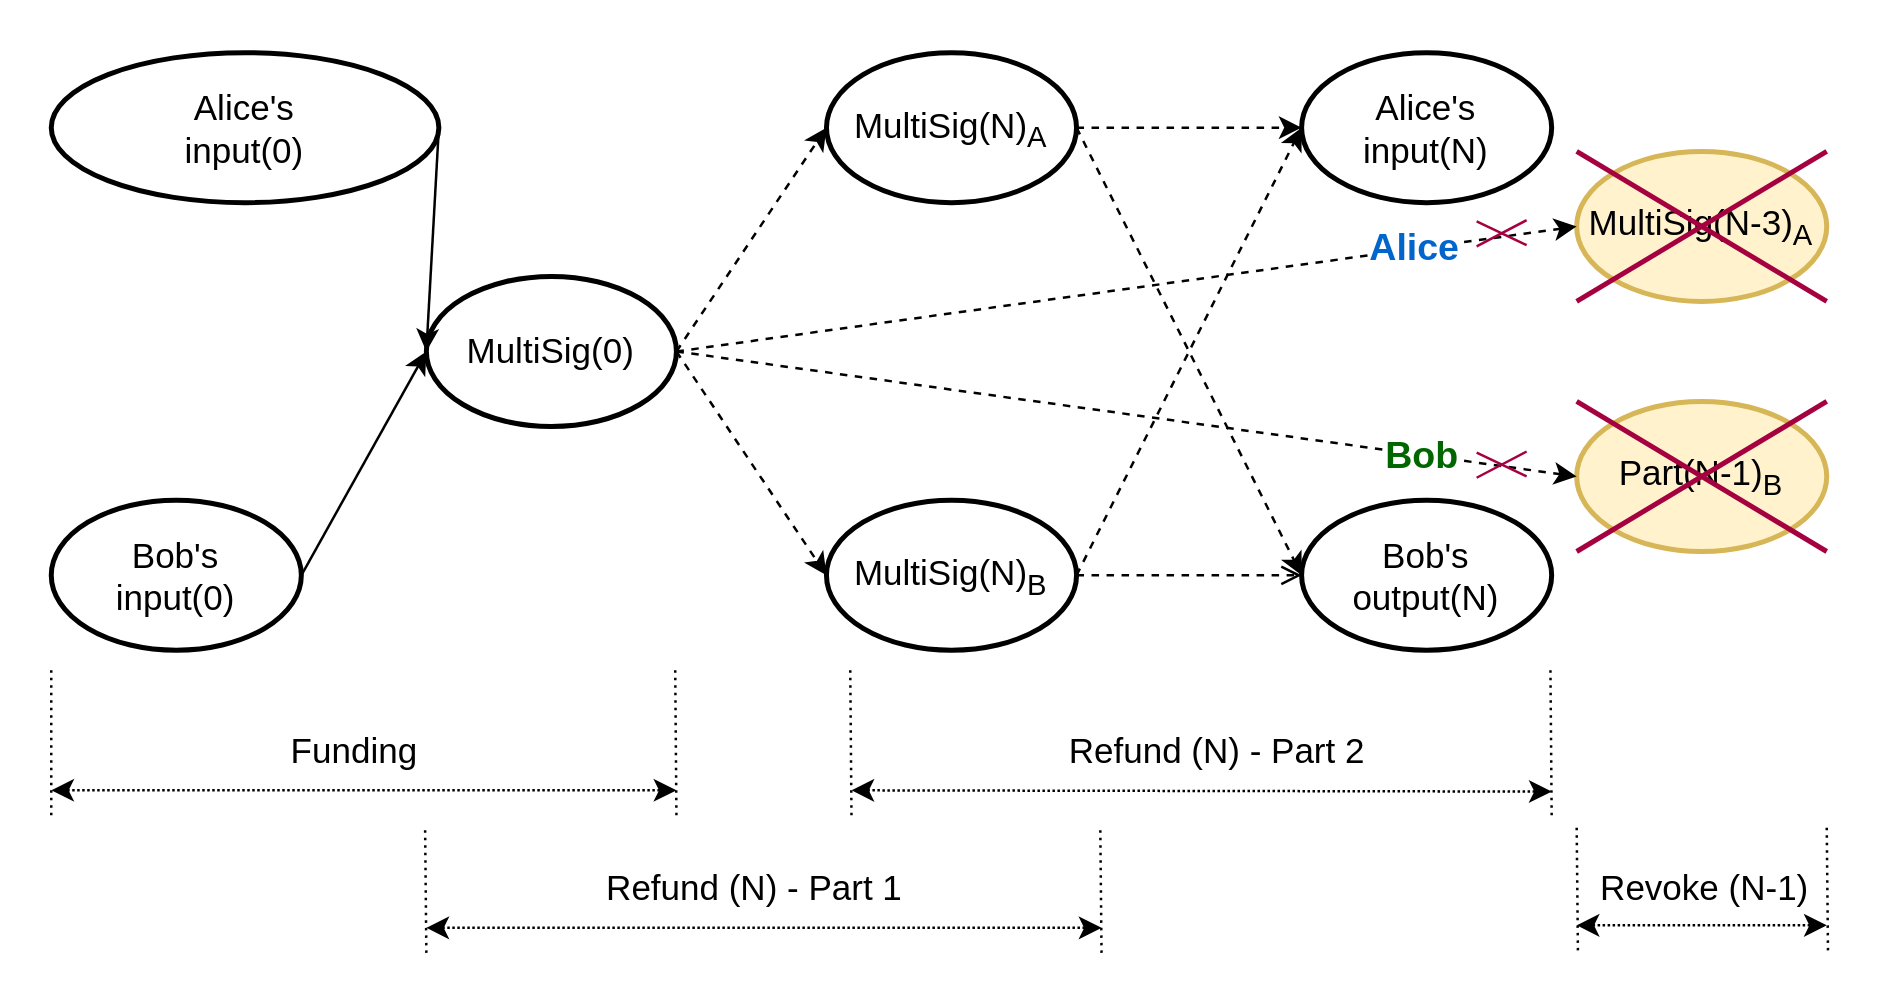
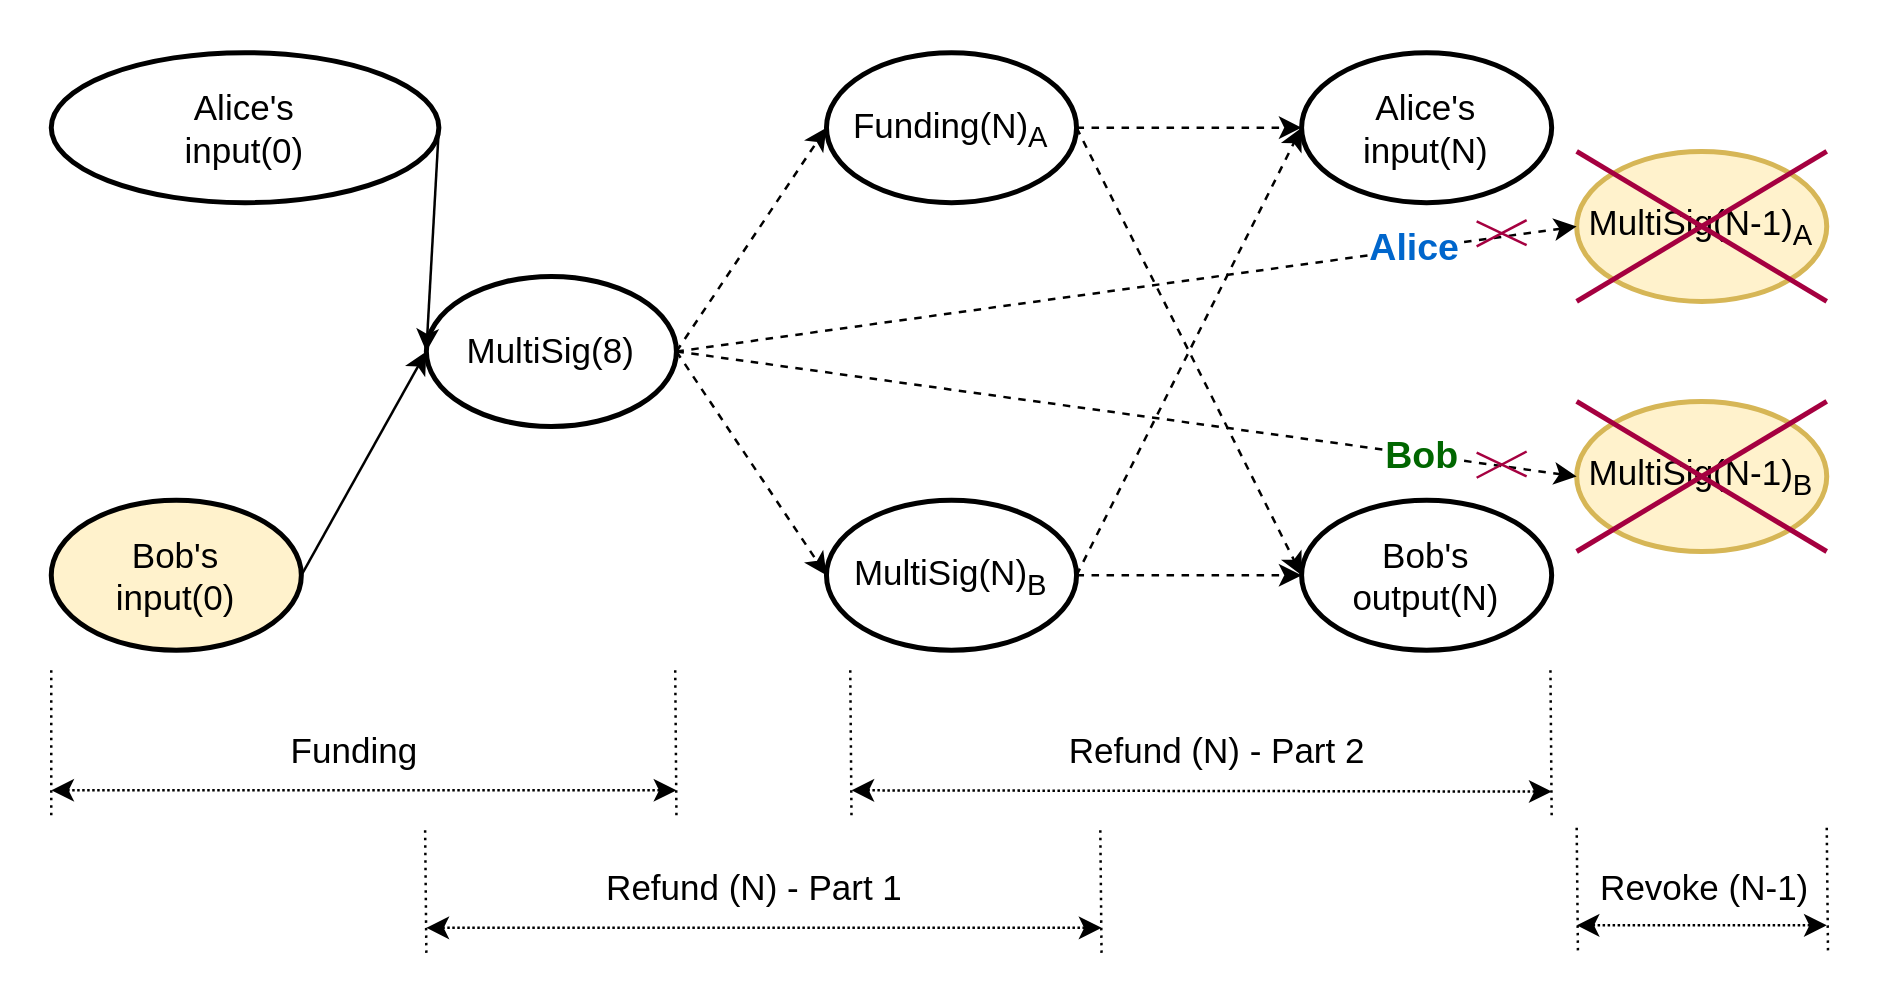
(951, 129) -> (951, 129)
(1701, 226) -> (1701, 226)
(551, 351) -> (551, 351)
(1701, 476) -> (1701, 476)
(176, 575) -> (176, 575)
(1288, 575) -> (1283, 575)
